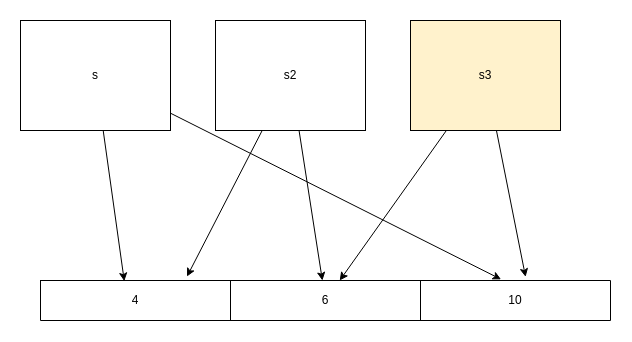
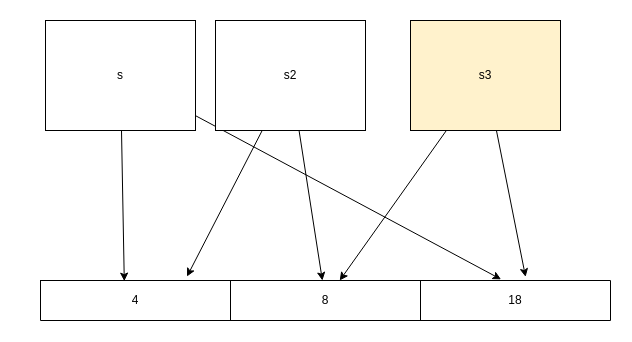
(96, 76) -> (121, 76)
(326, 301) -> (326, 301)
(516, 301) -> (516, 301)
